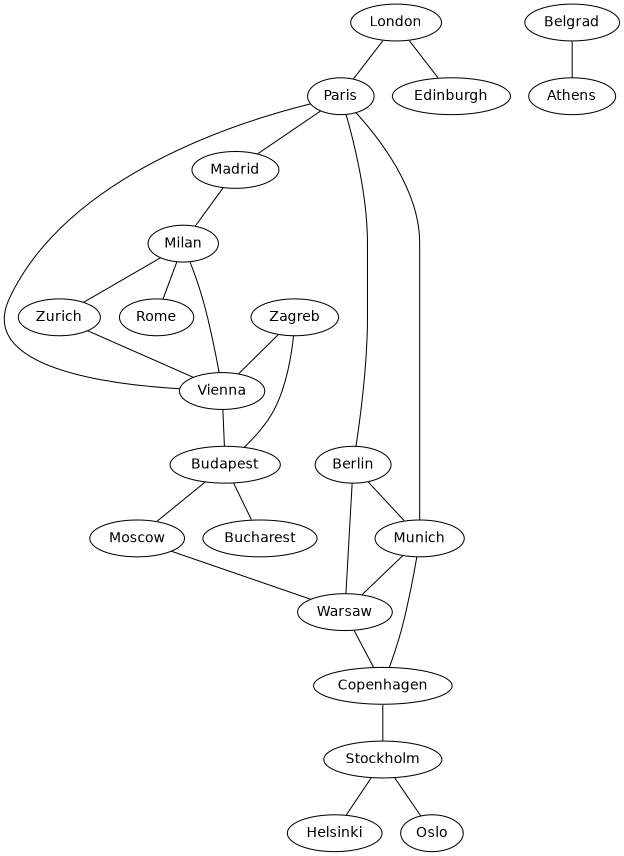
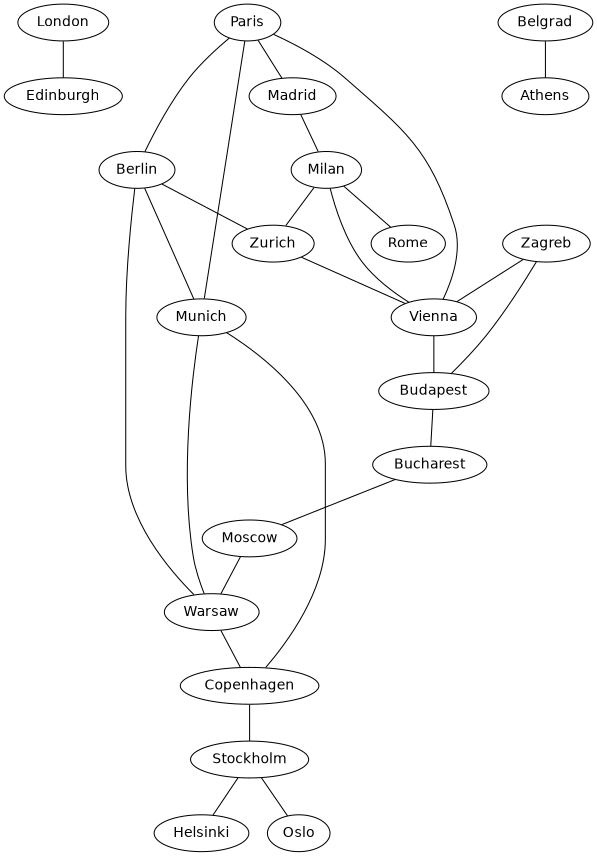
(368, 60) -> none
none -> (205, 207)
(181, 502) -> (338, 502)
